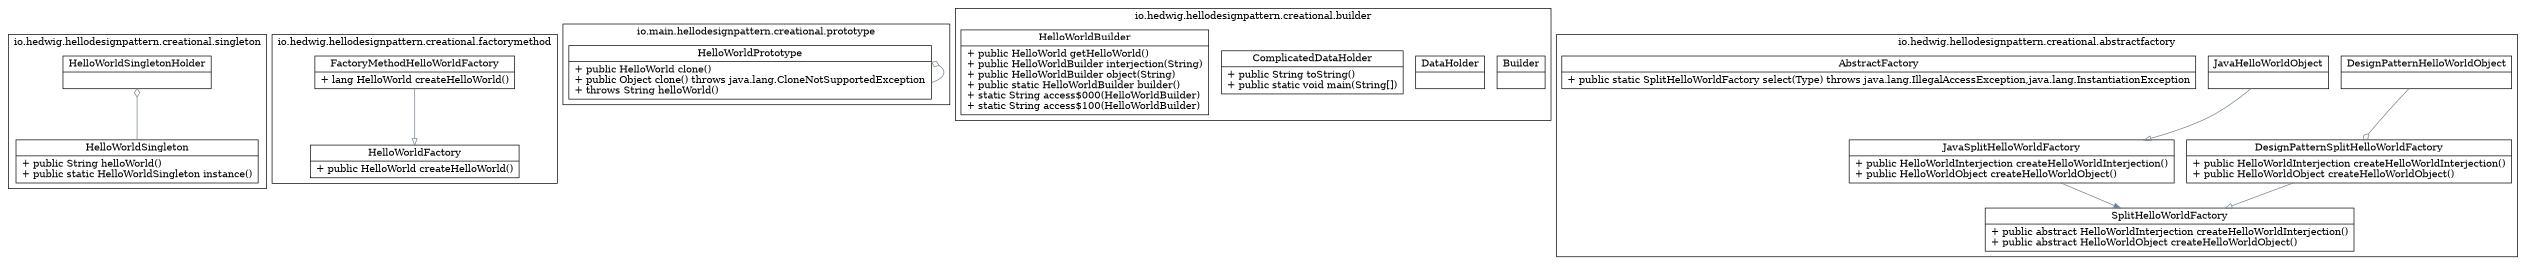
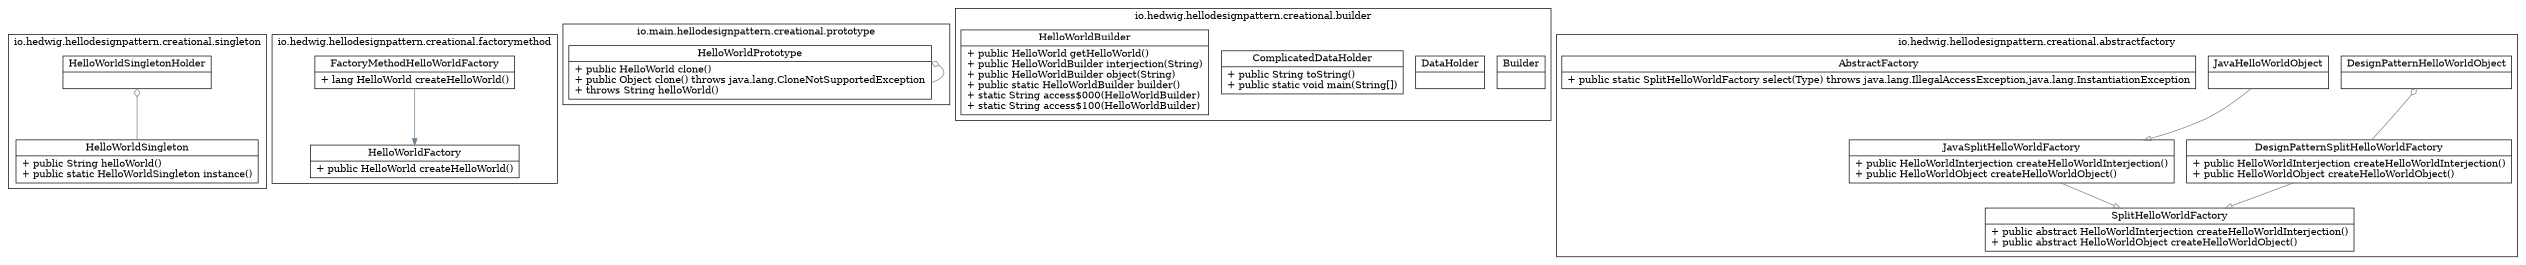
(2389, 111) -> (2392, 118)
(415, 113) -> (415, 113)
(2087, 194) -> (2087, 194)
